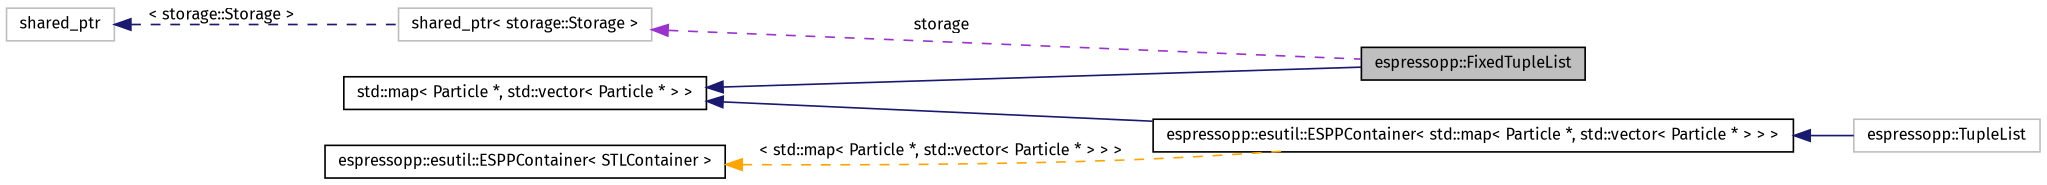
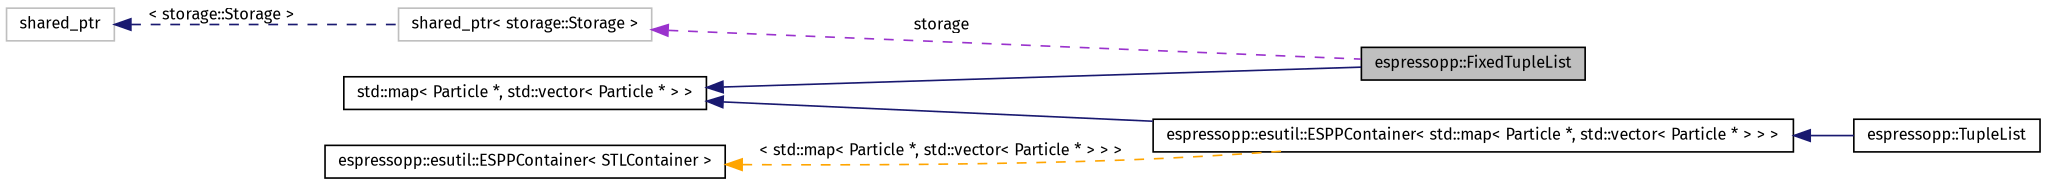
(1947, 136) -> (1947, 136)
